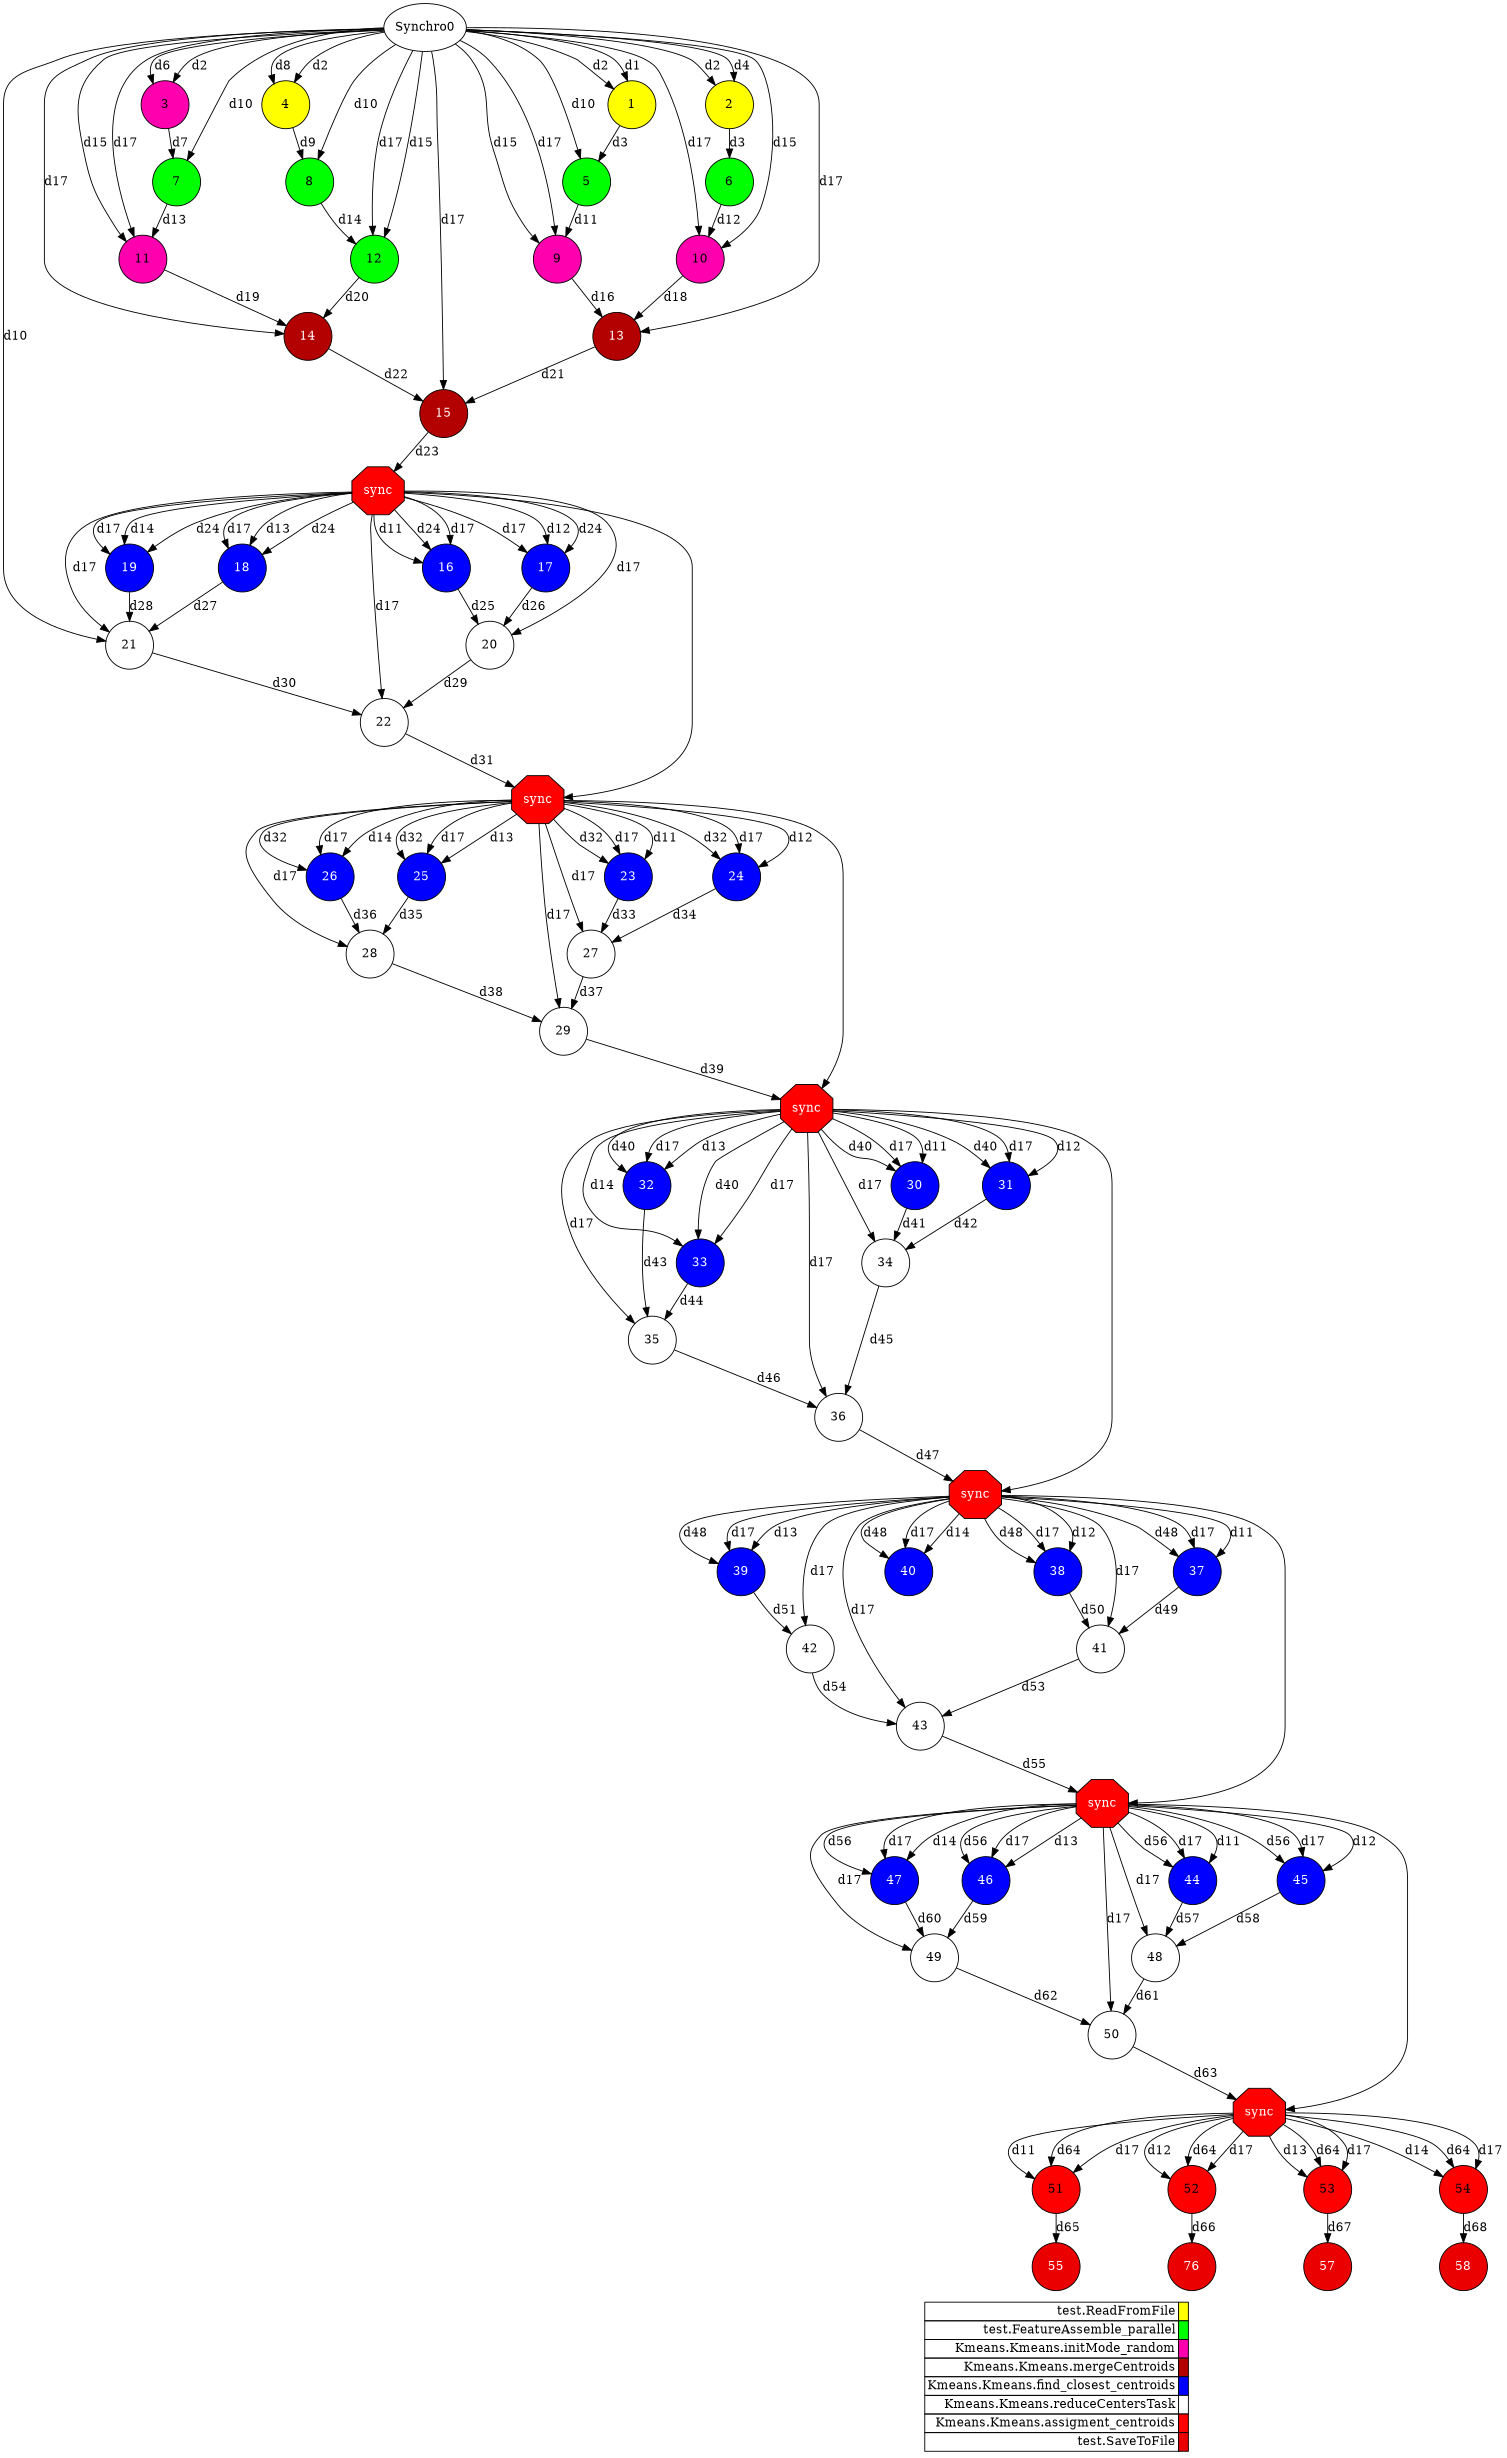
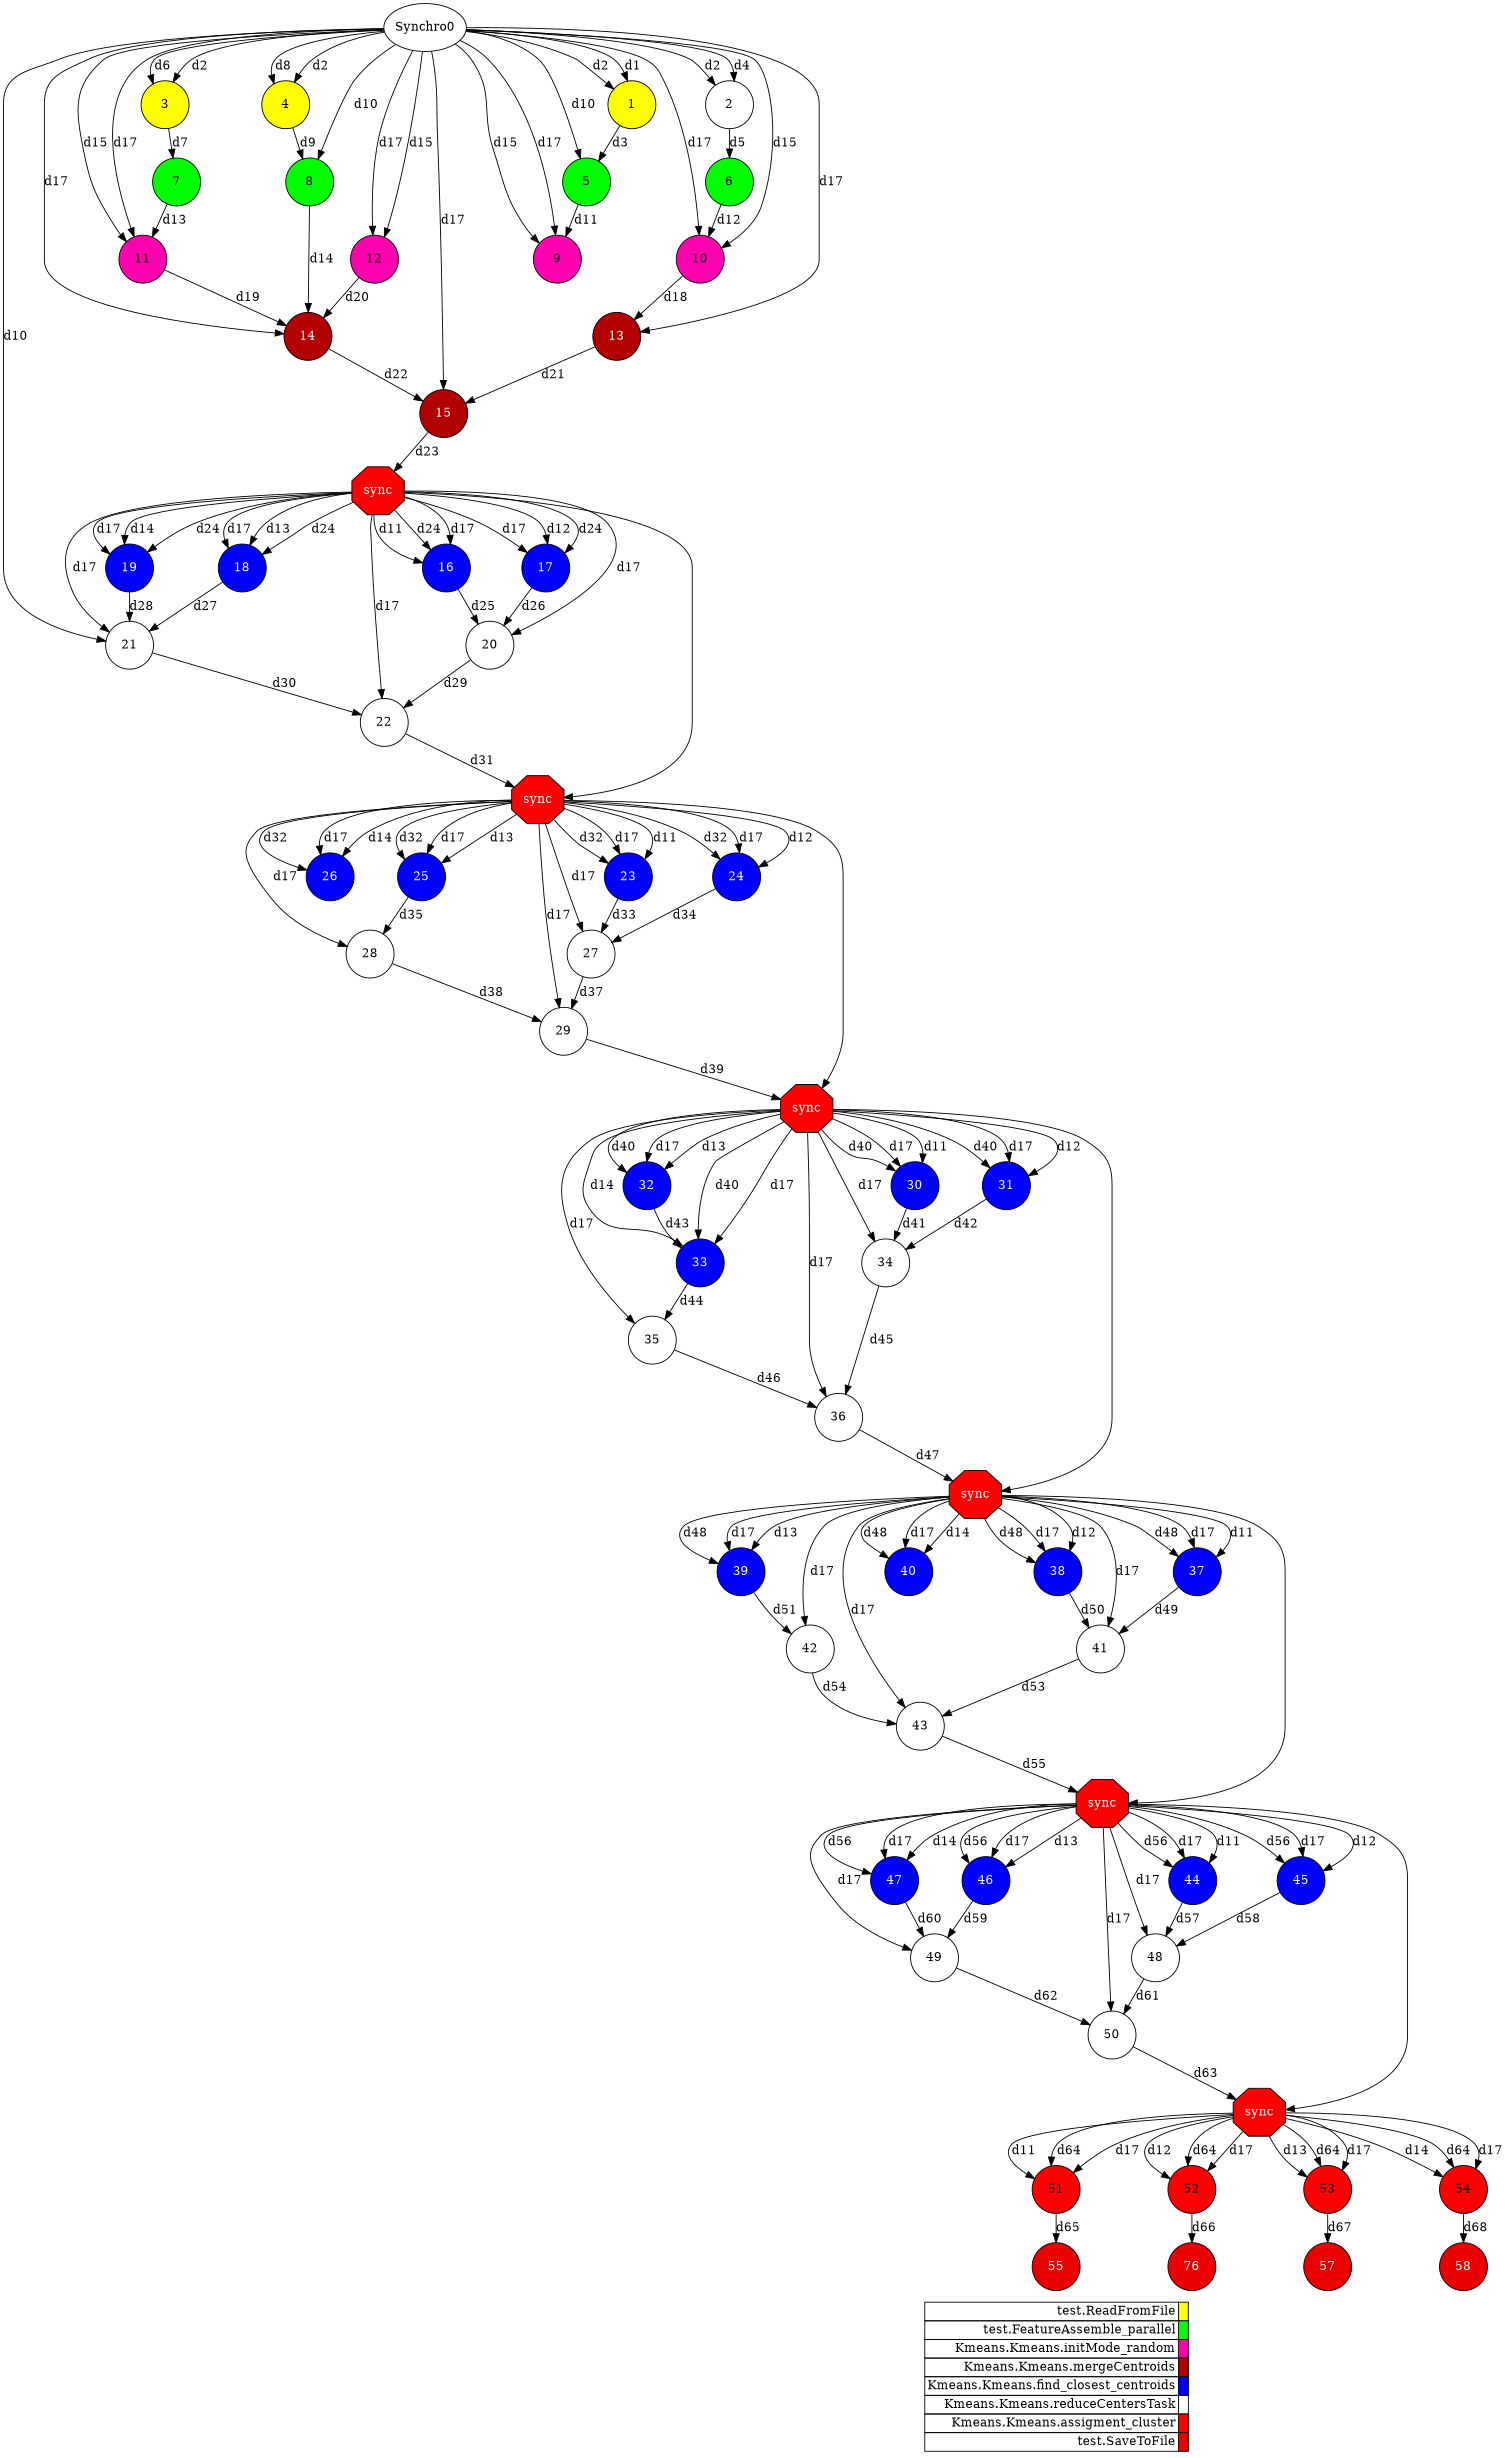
(264, 55) -> none
(165, 105) -> (165, 105)
(730, 105) -> (730, 105)
(738, 143) -> (738, 143)
(334, 222) -> (309, 255)
(375, 259) -> (375, 259)
(584, 294) -> none
(348, 911) -> none
(642, 1259) -> (663, 1226)
(1056, 2423) -> (1064, 2423)
